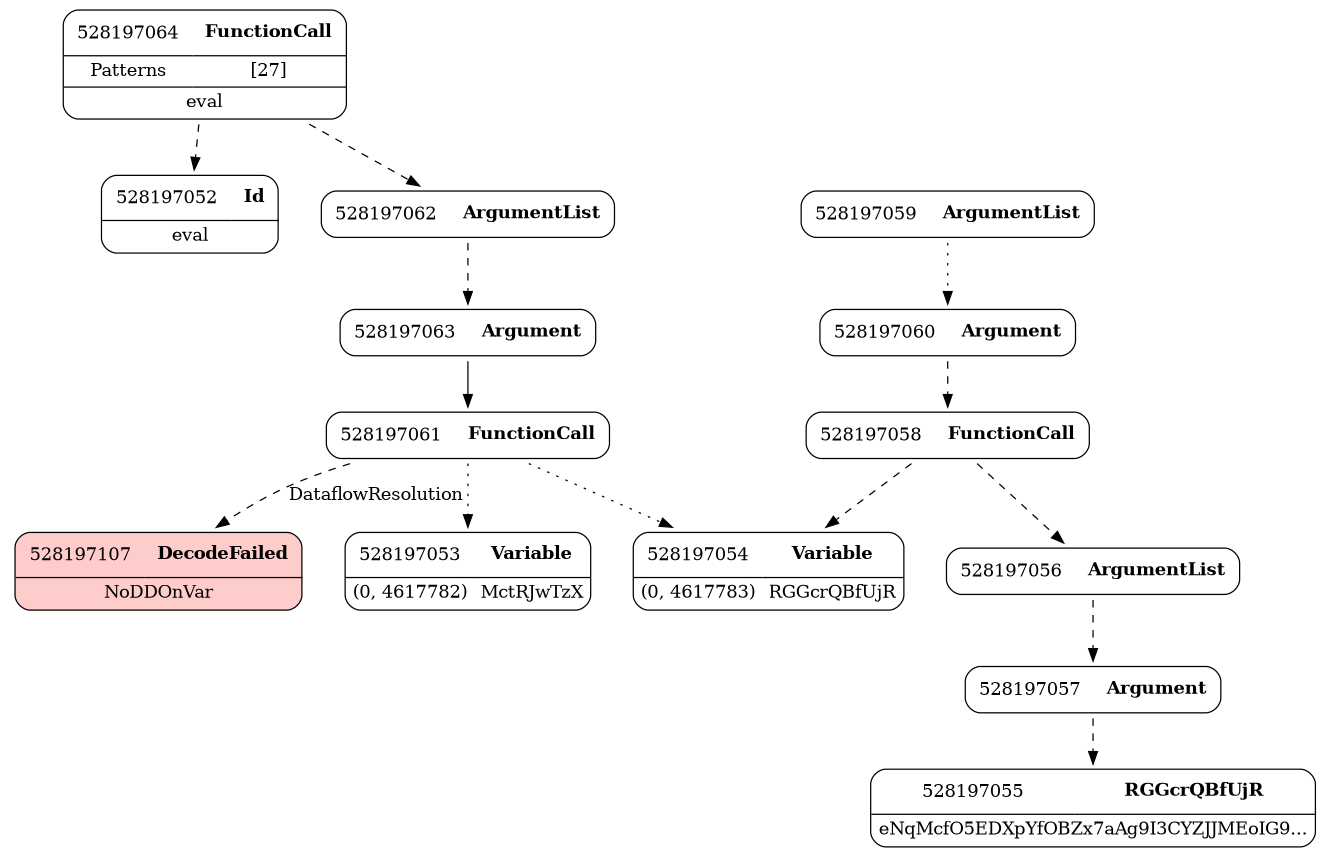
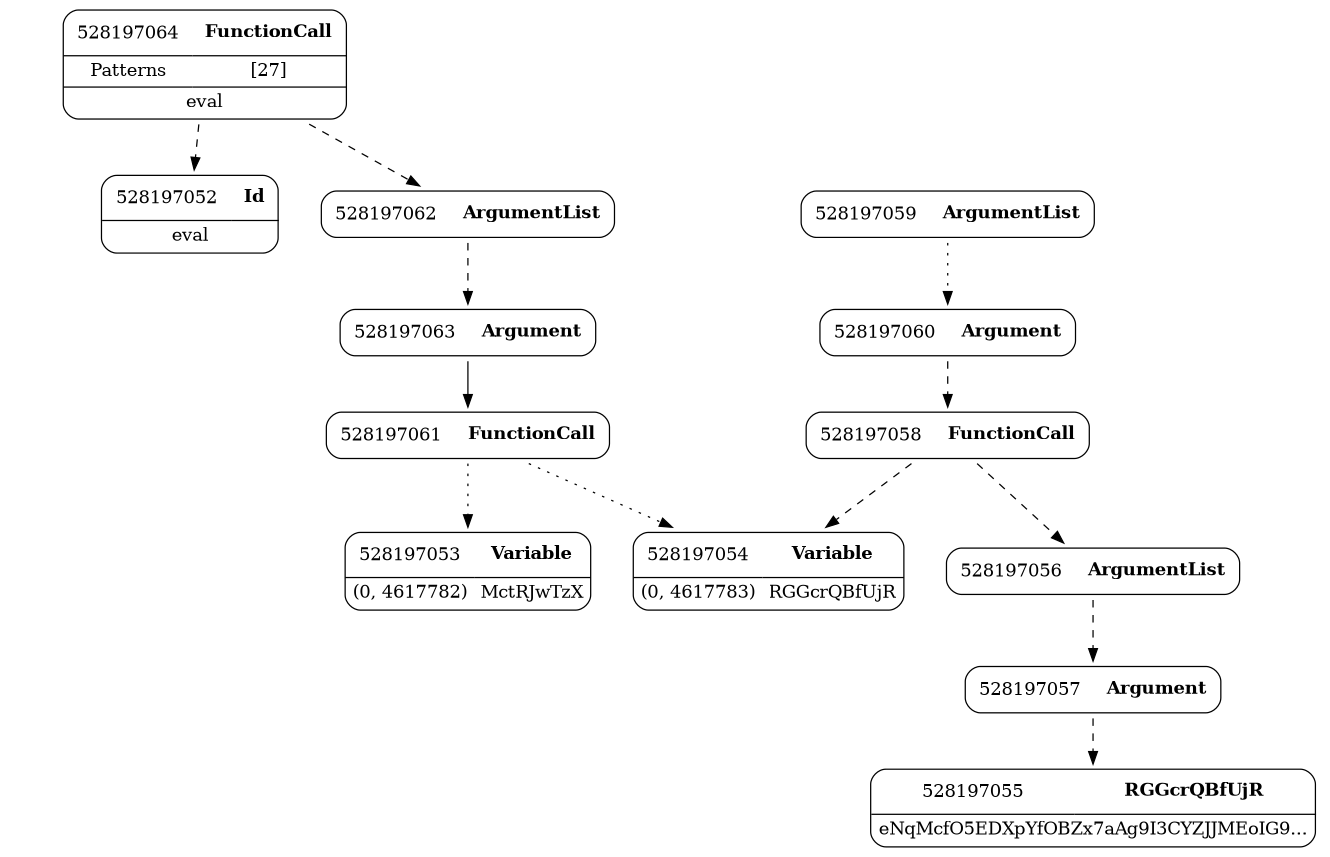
(158, 571) -> none
